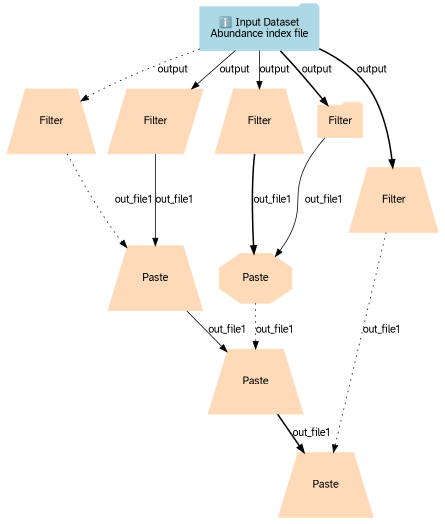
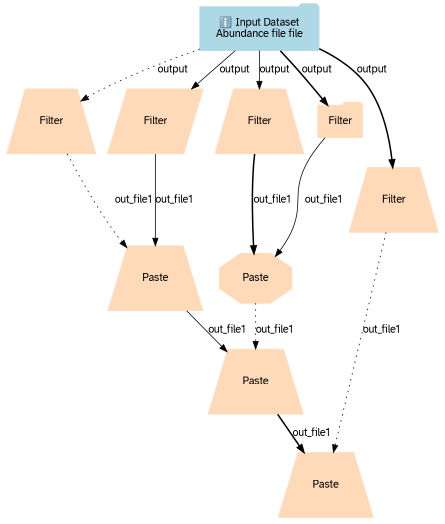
(259, 29) -> (259, 29)
